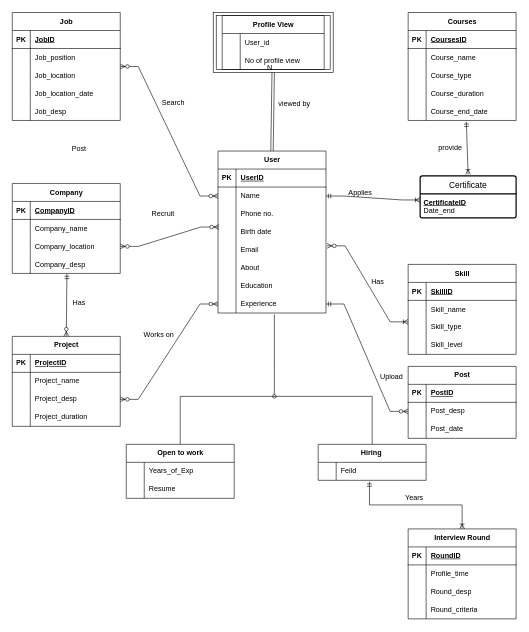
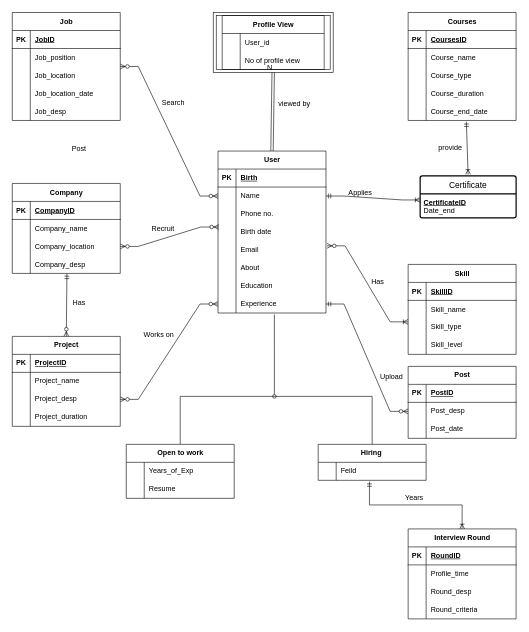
(253, 178) -> (250, 178)
(163, 213) -> (163, 228)
